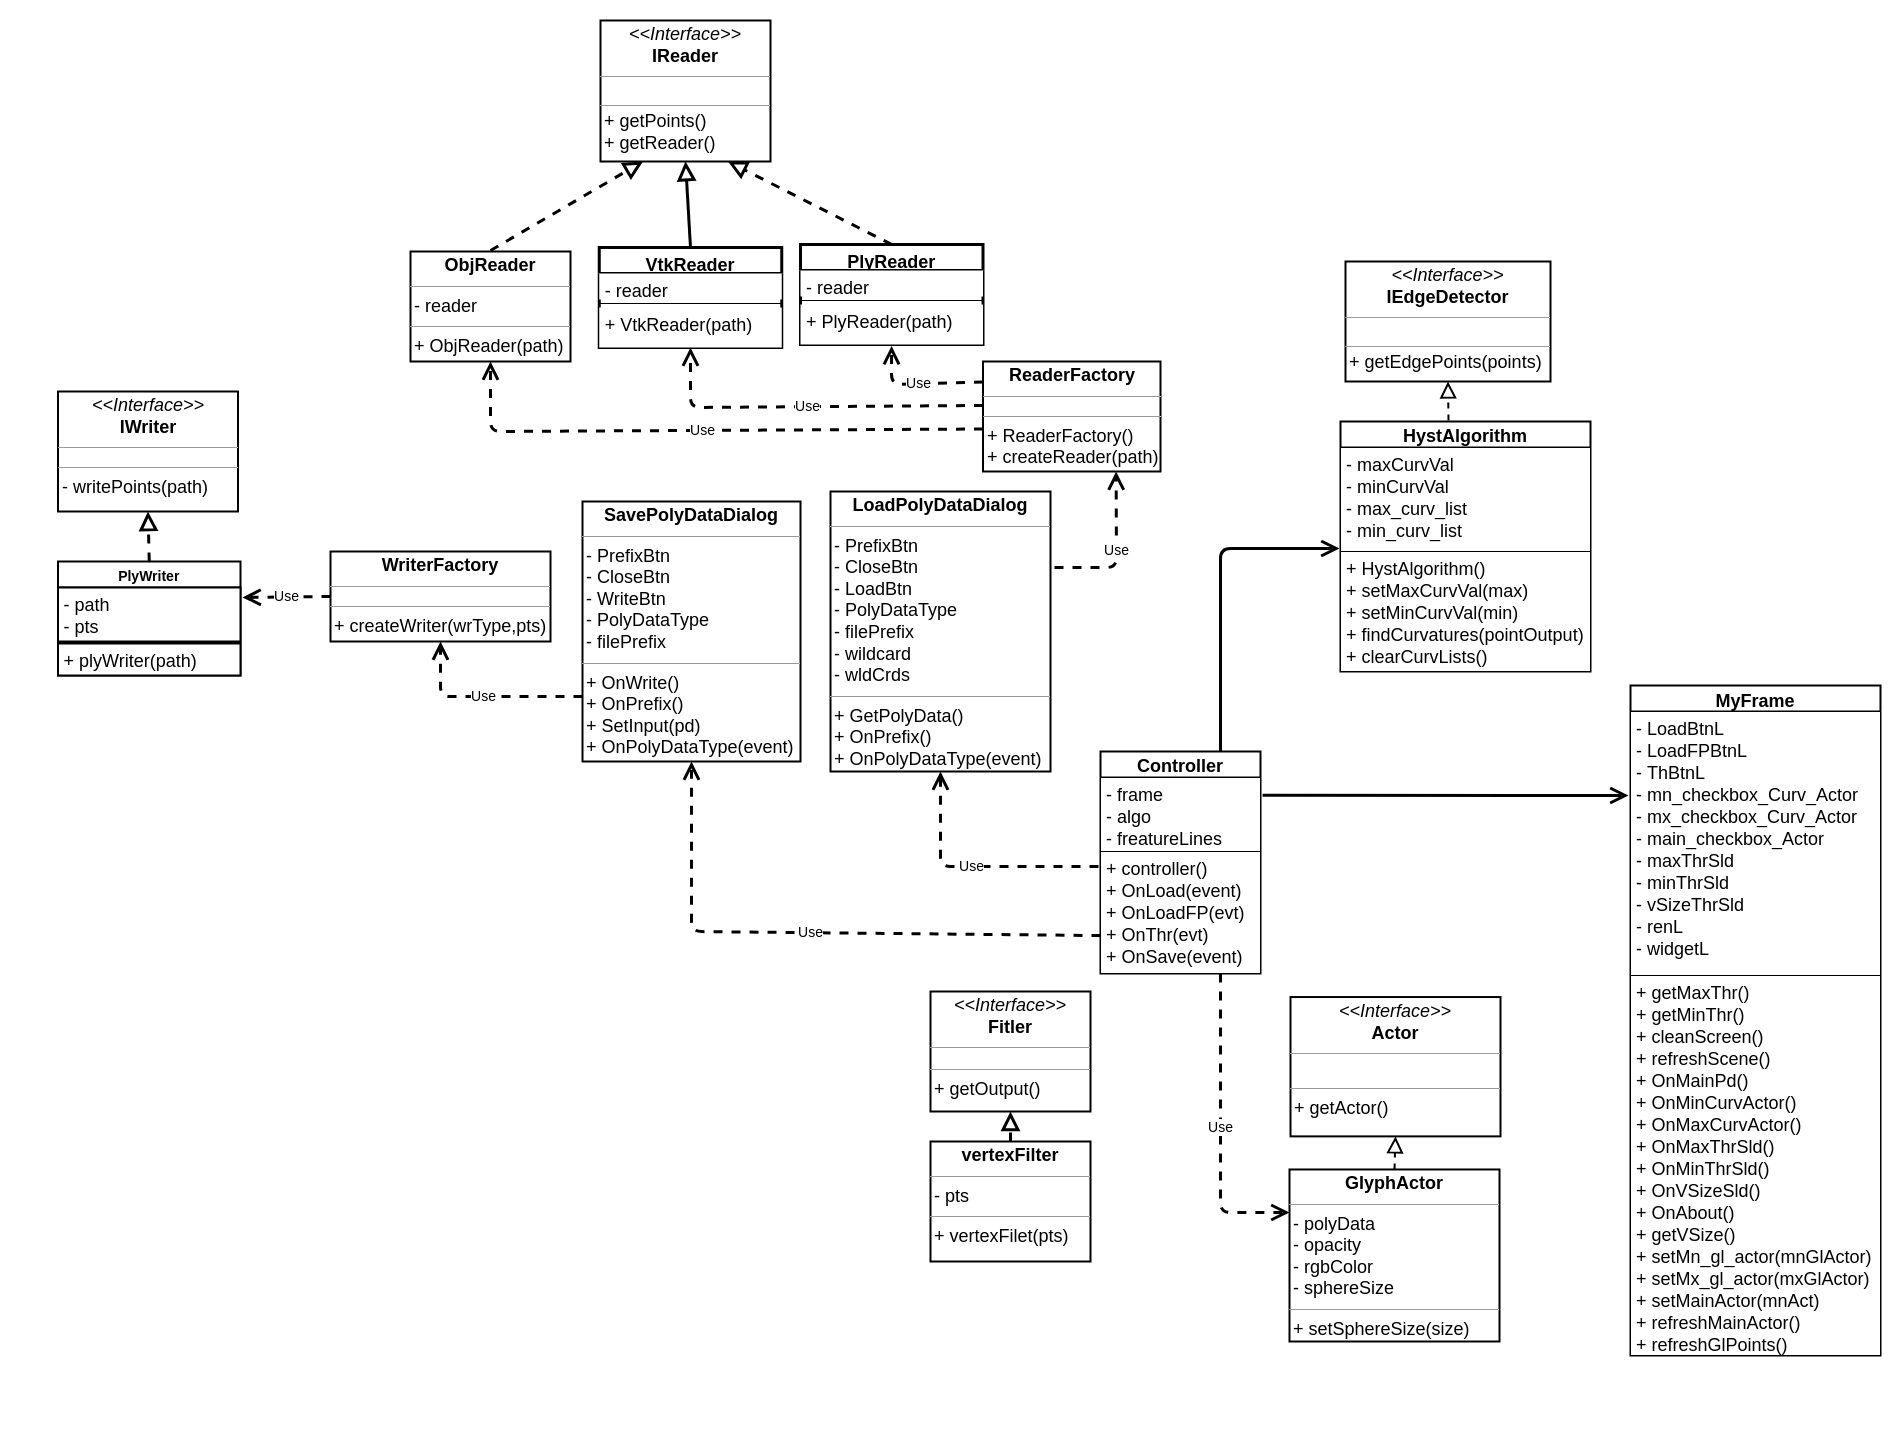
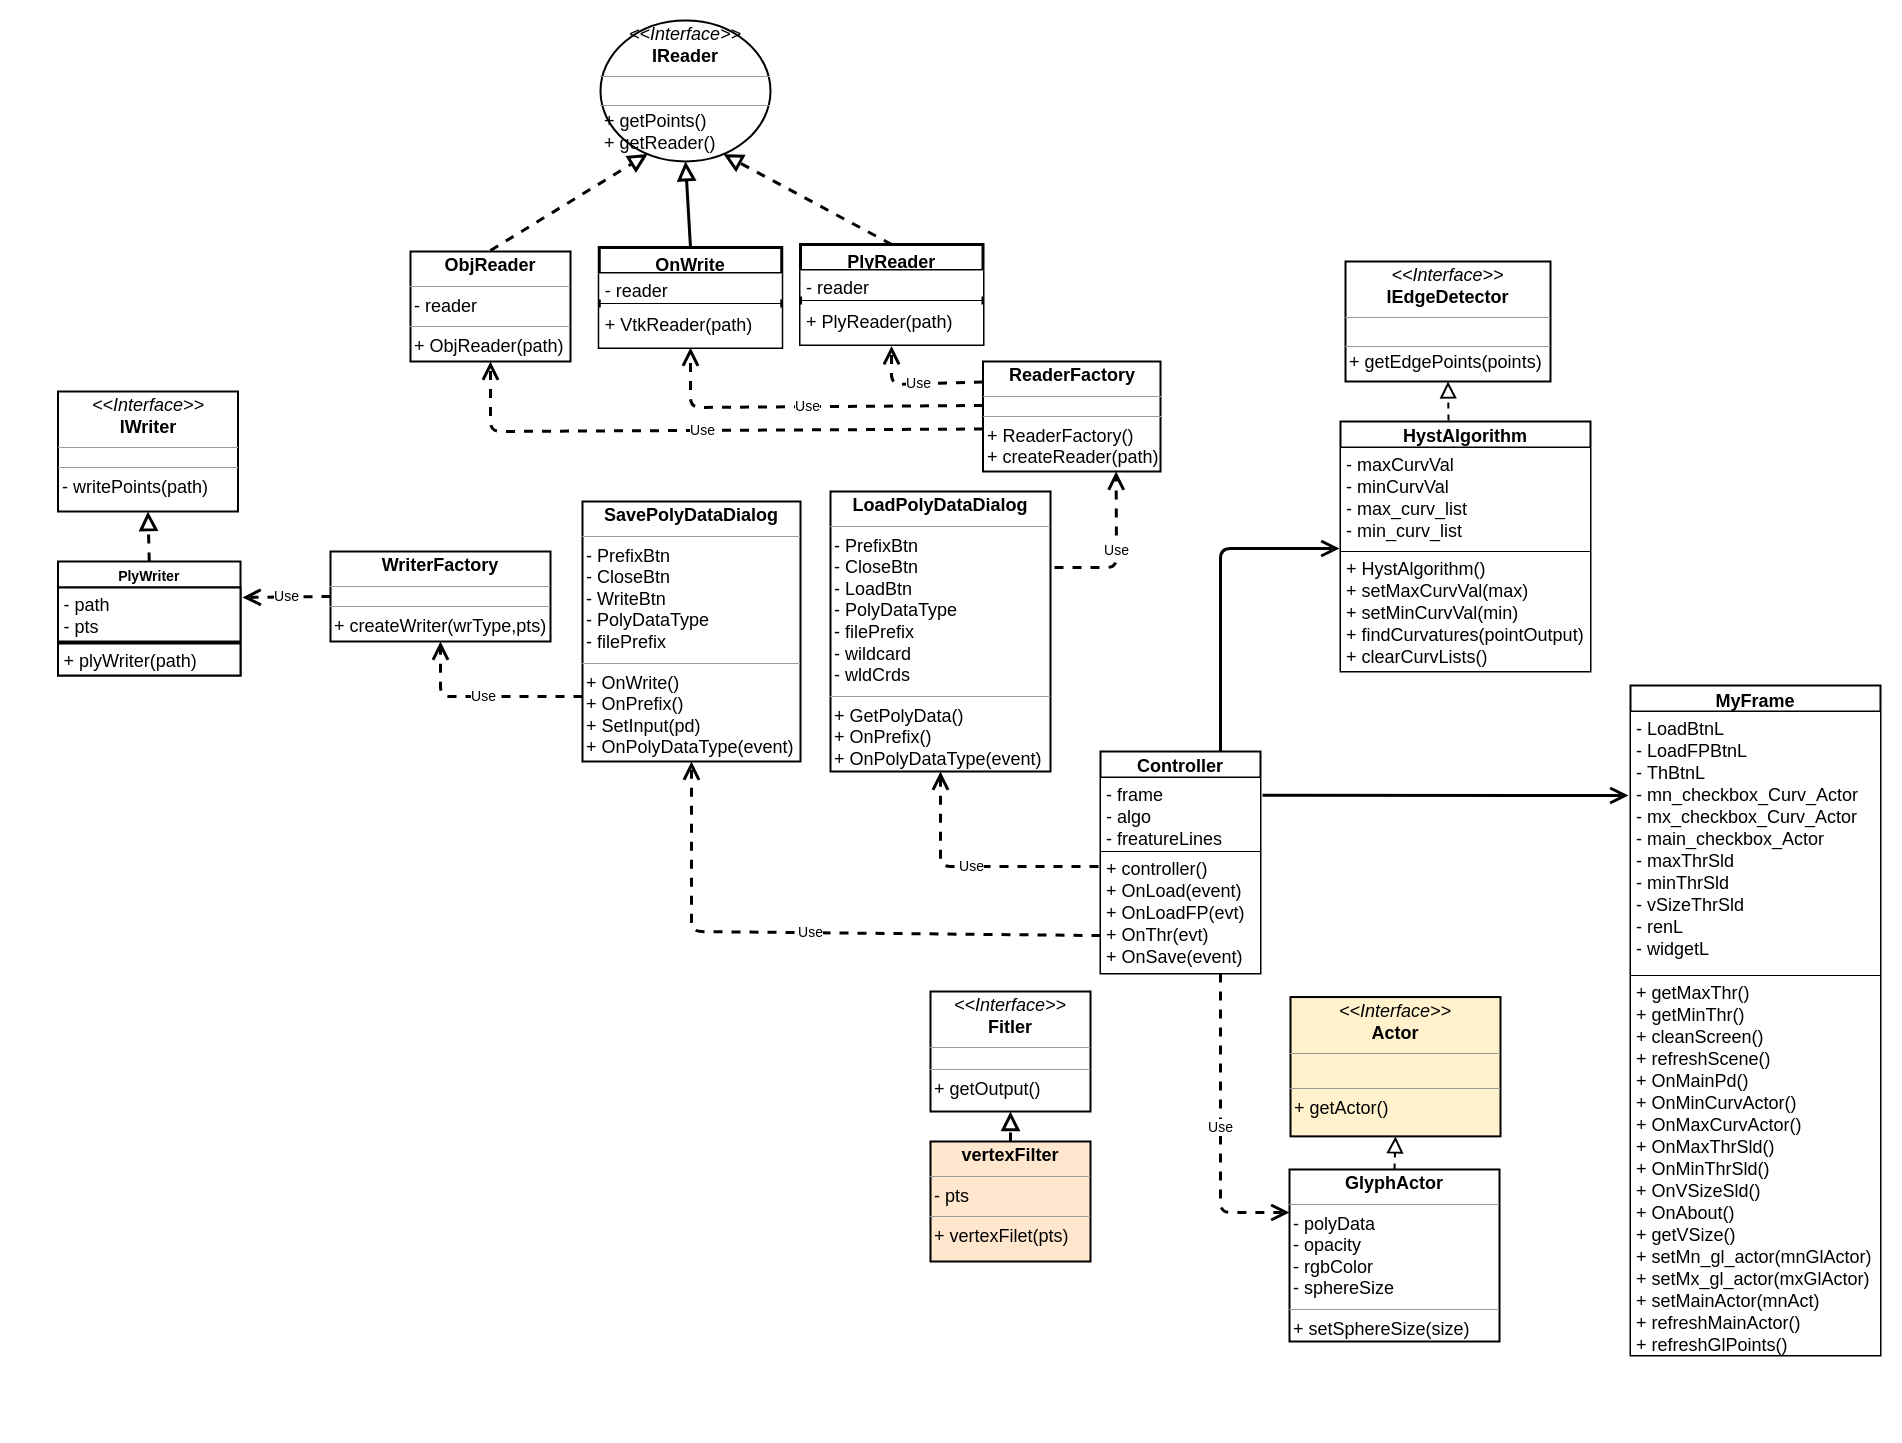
(686, 91) -> (686, 91)
(690, 265) -> (690, 265)
(1396, 1067) -> (1396, 1067)
(1011, 1202) -> (1011, 1202)
